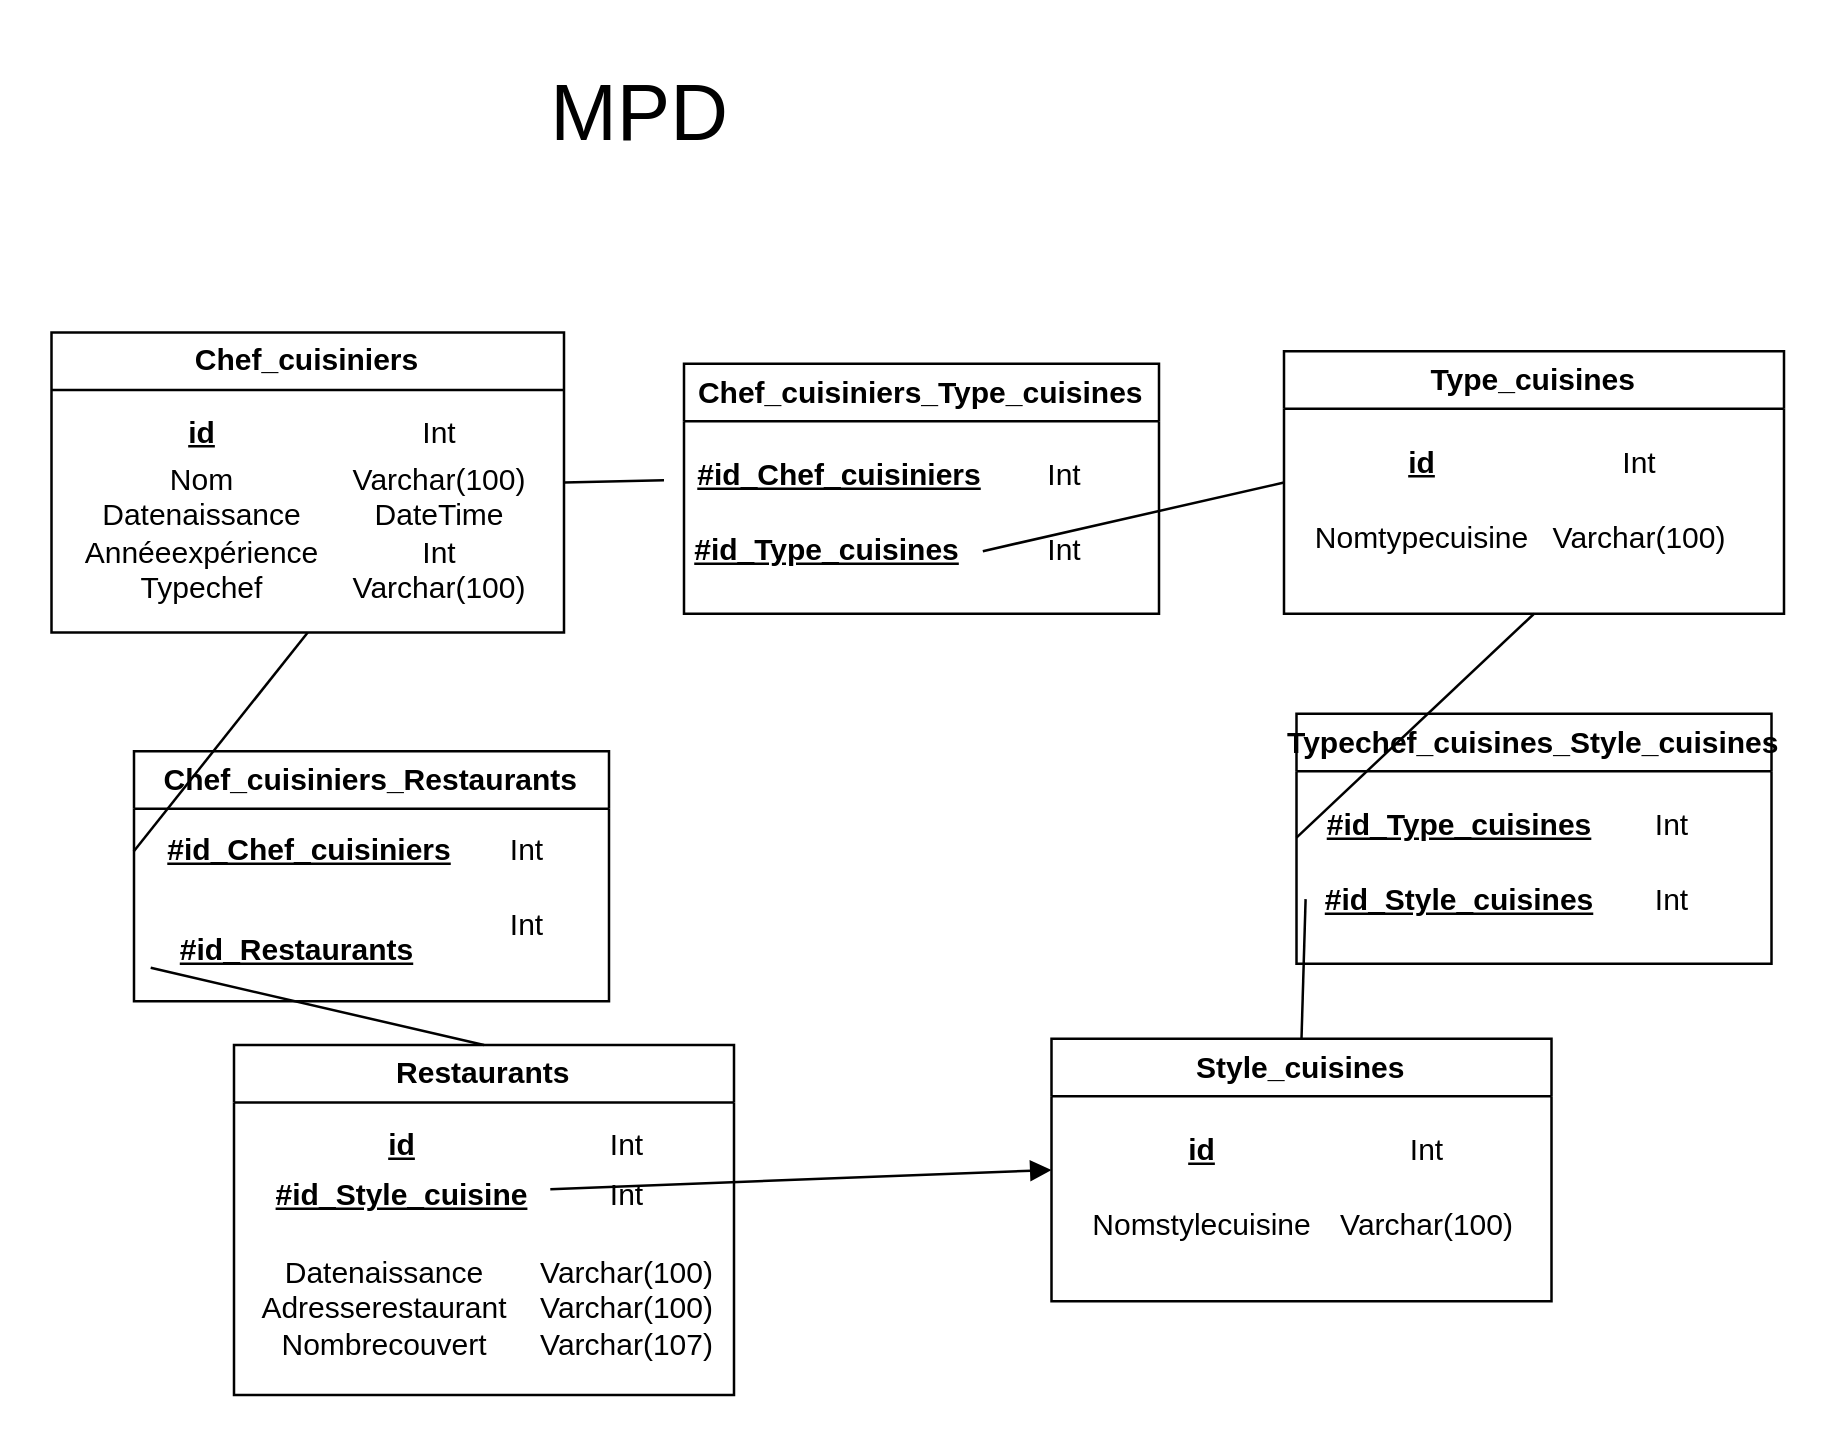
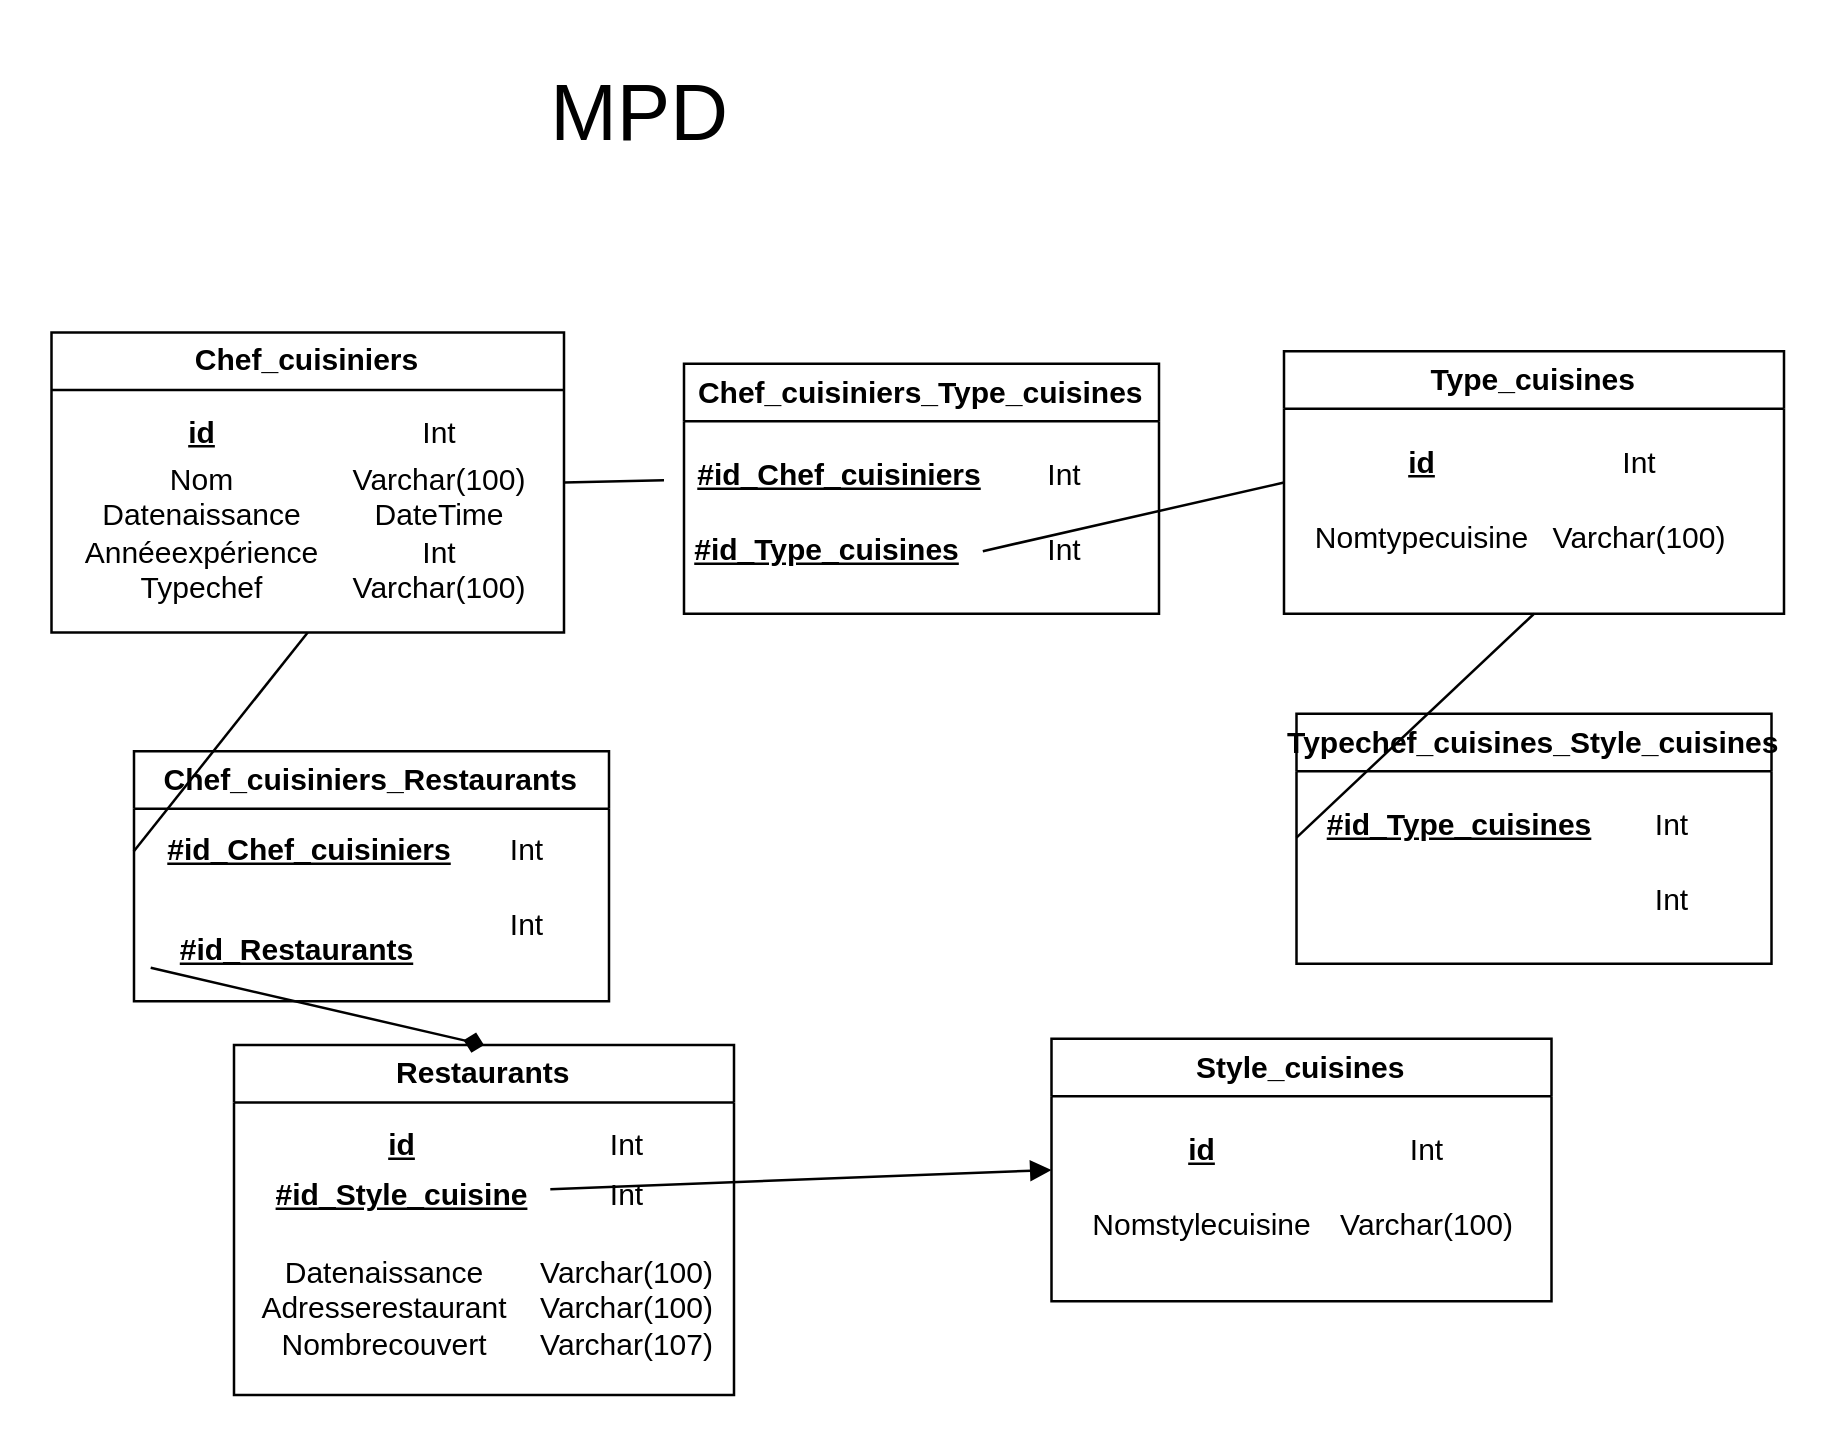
(1459, 901) -> none
(1302, 1004) -> none
(472, 1042) -> (464, 1040)
